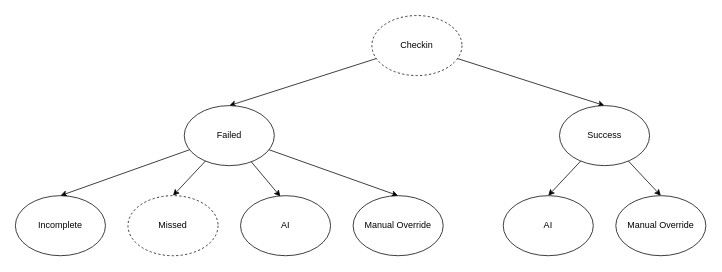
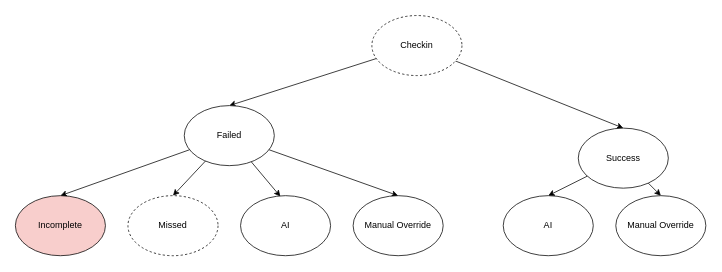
(604, 135) -> (623, 158)
(60, 225) -> (60, 225)
